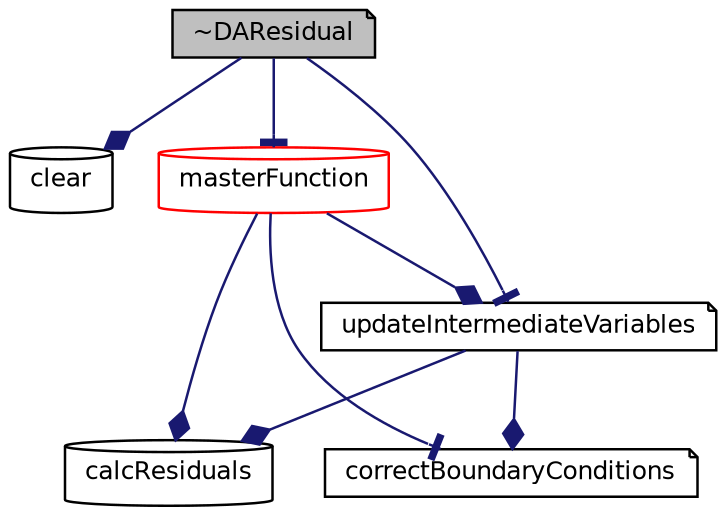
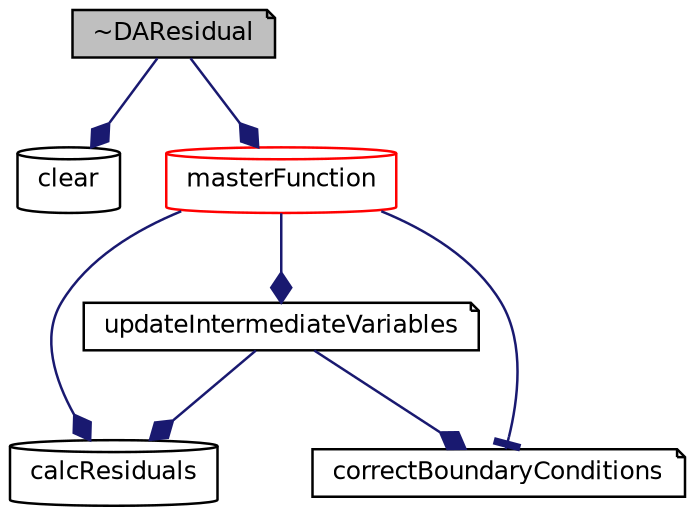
(274, 97) -> (215, 91)
(421, 160) -> none
